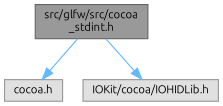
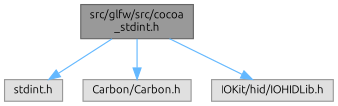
(34, 90) -> (34, 90)
none -> (137, 90)
(151, 90) -> (272, 90)
